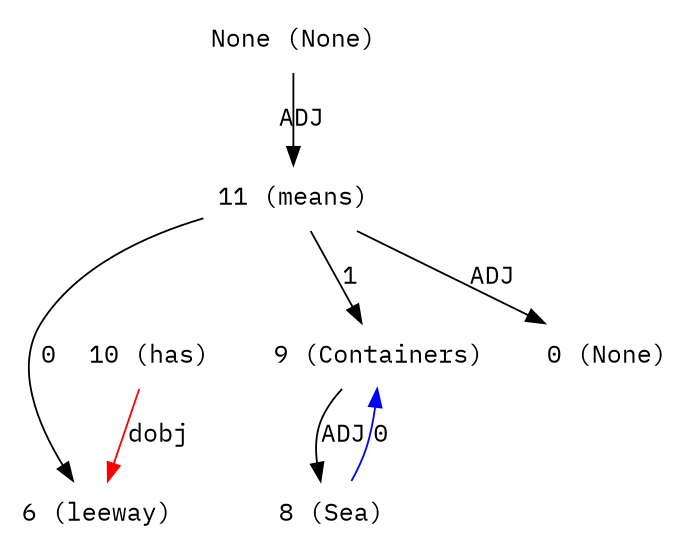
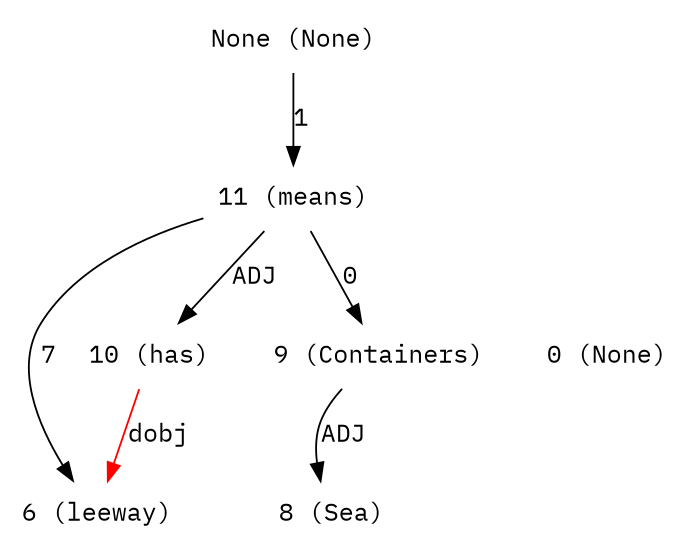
(302, 119) -> (302, 119)
(443, 273) -> (228, 270)
(351, 277) -> (351, 277)
(49, 356) -> (49, 356)
(367, 445) -> none
